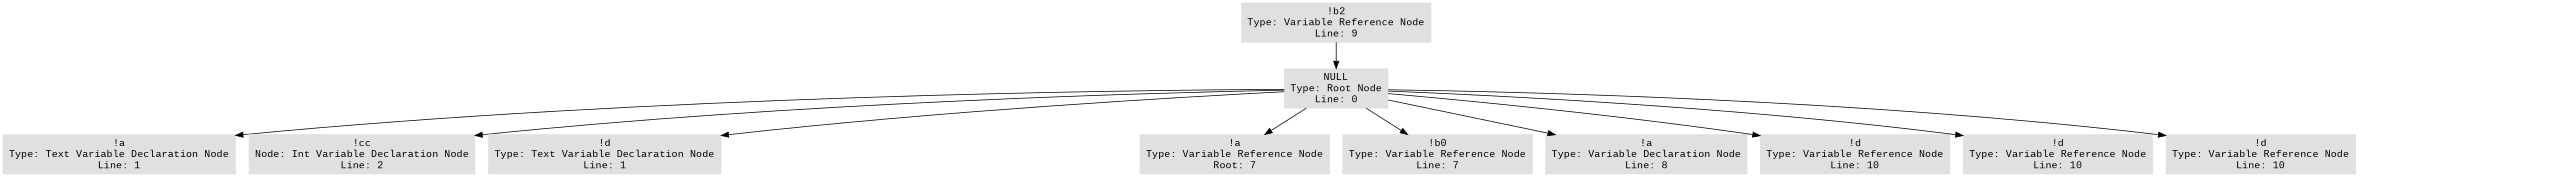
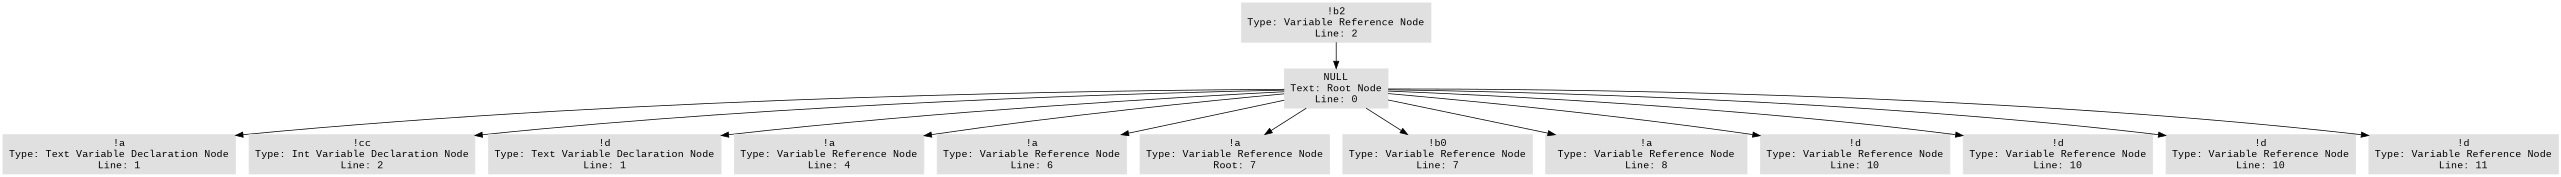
(1336, 23) -> (1336, 23)
(1336, 88) -> (1336, 88)
(362, 154) -> (362, 154)
none -> (829, 154)
none -> (1032, 154)
(1646, 154) -> (1646, 154)
none -> (2464, 154)
